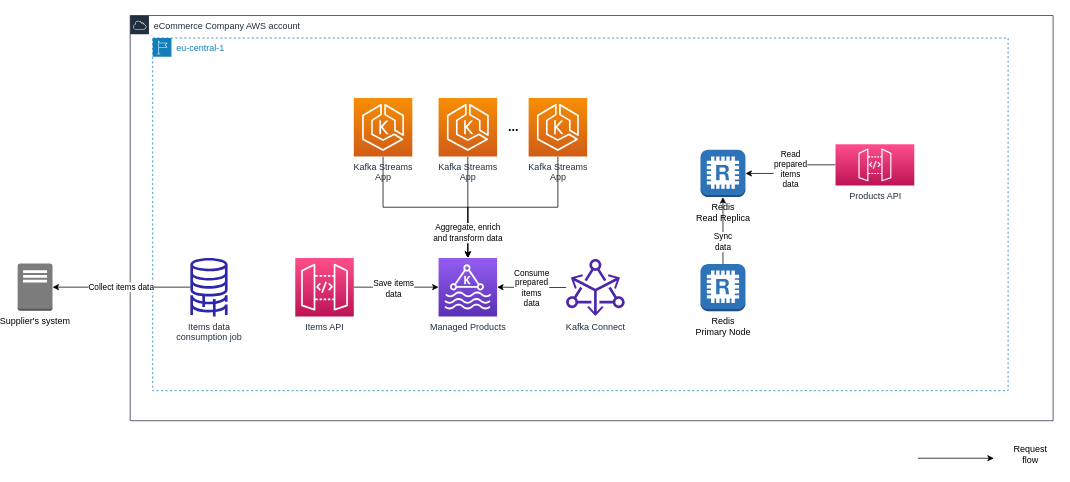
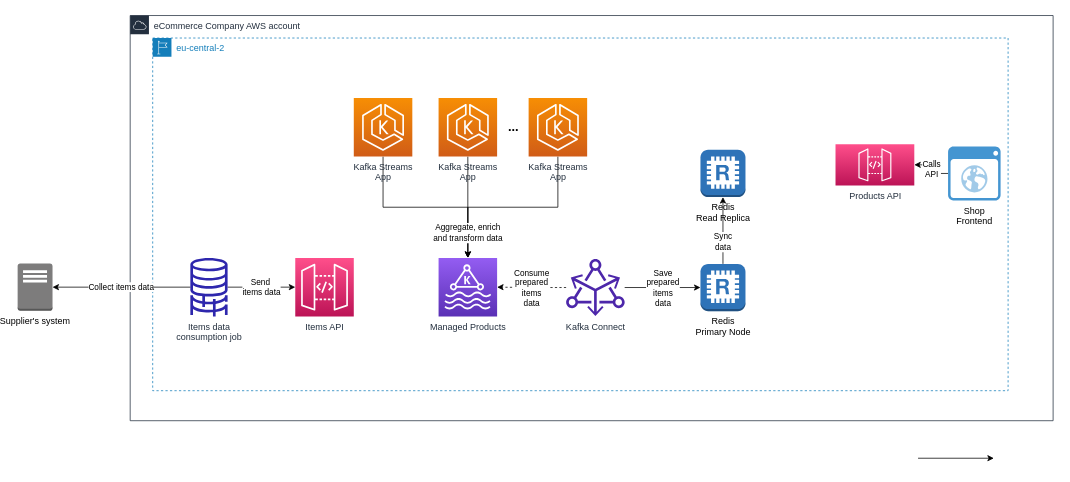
(206, 49) -> (206, 49)
(790, 166) -> none
none -> (931, 171)
none -> (974, 173)
none -> (244, 287)
(393, 287) -> none
(556, 287) -> (556, 287)
none -> (637, 287)
(1030, 454) -> none
